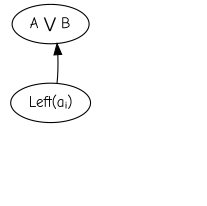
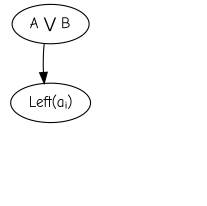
(58, 69) -> (43, 58)
